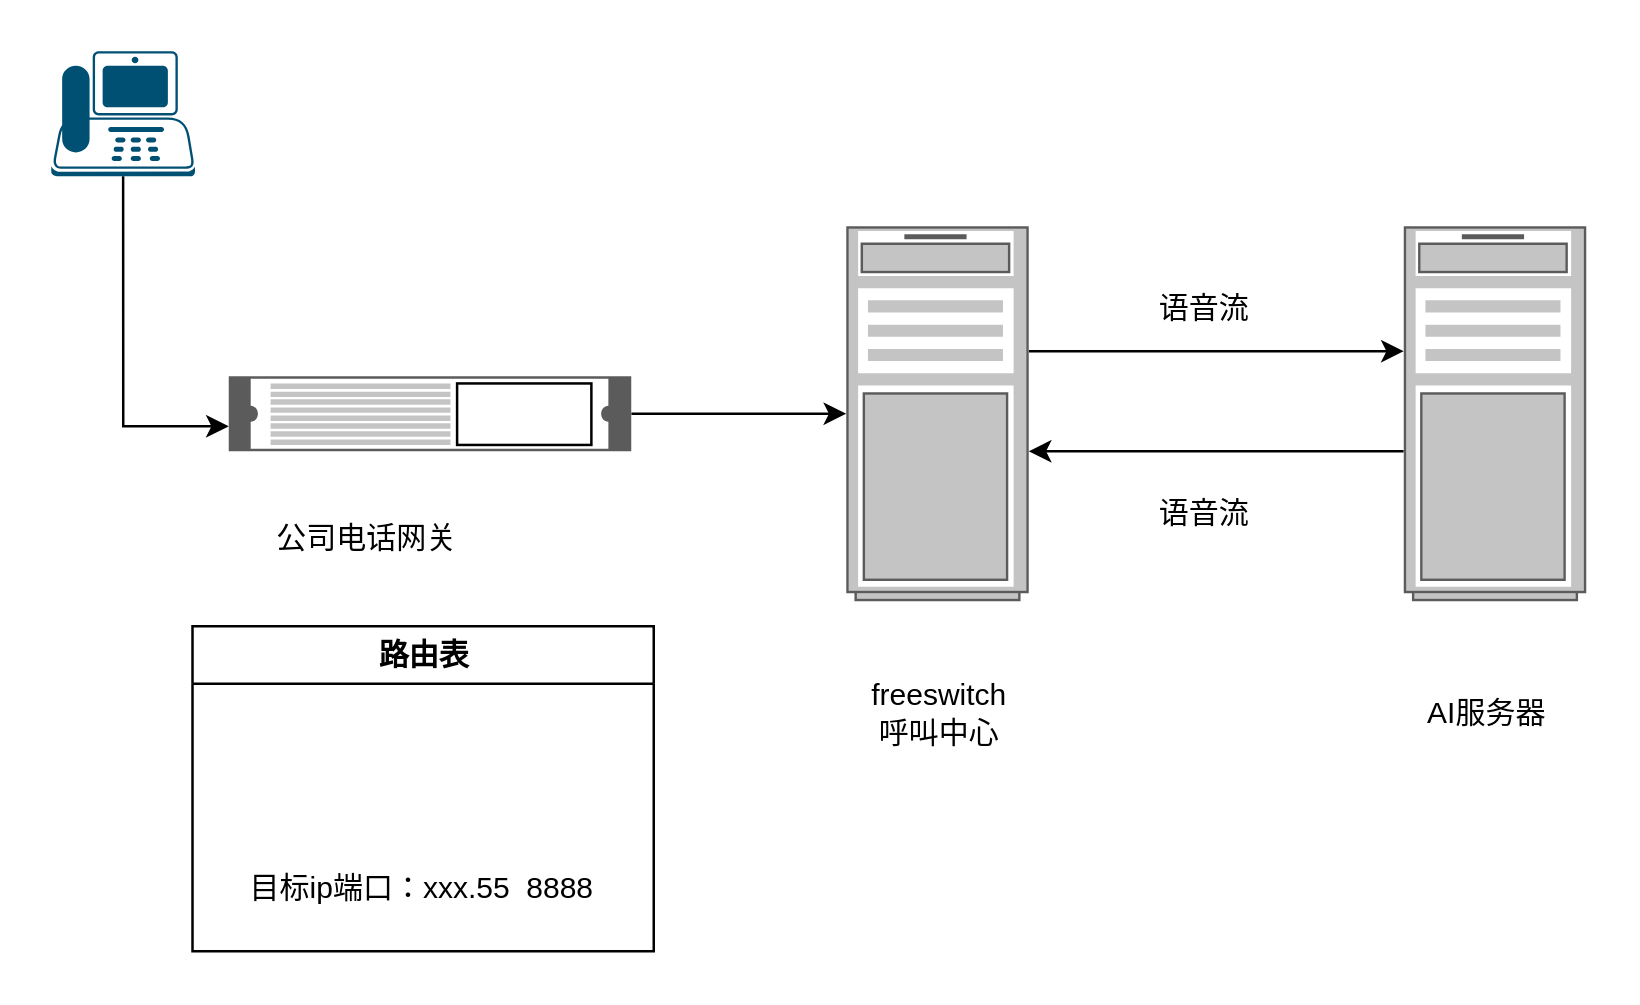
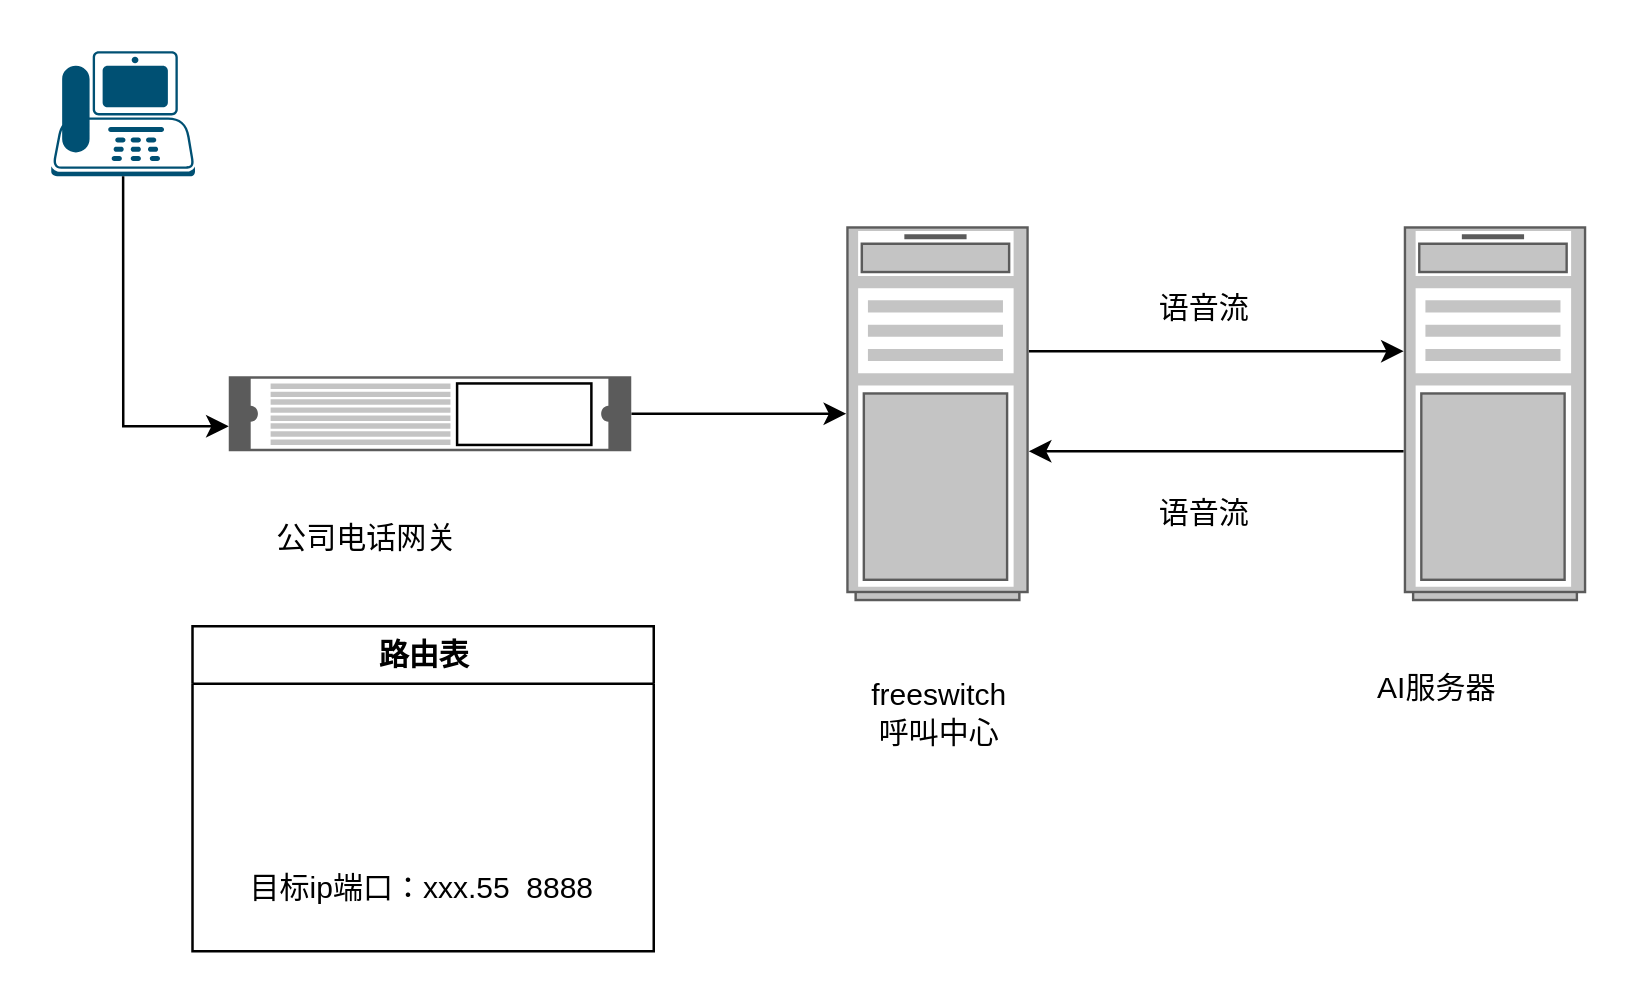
(1486, 714) -> (1436, 689)
